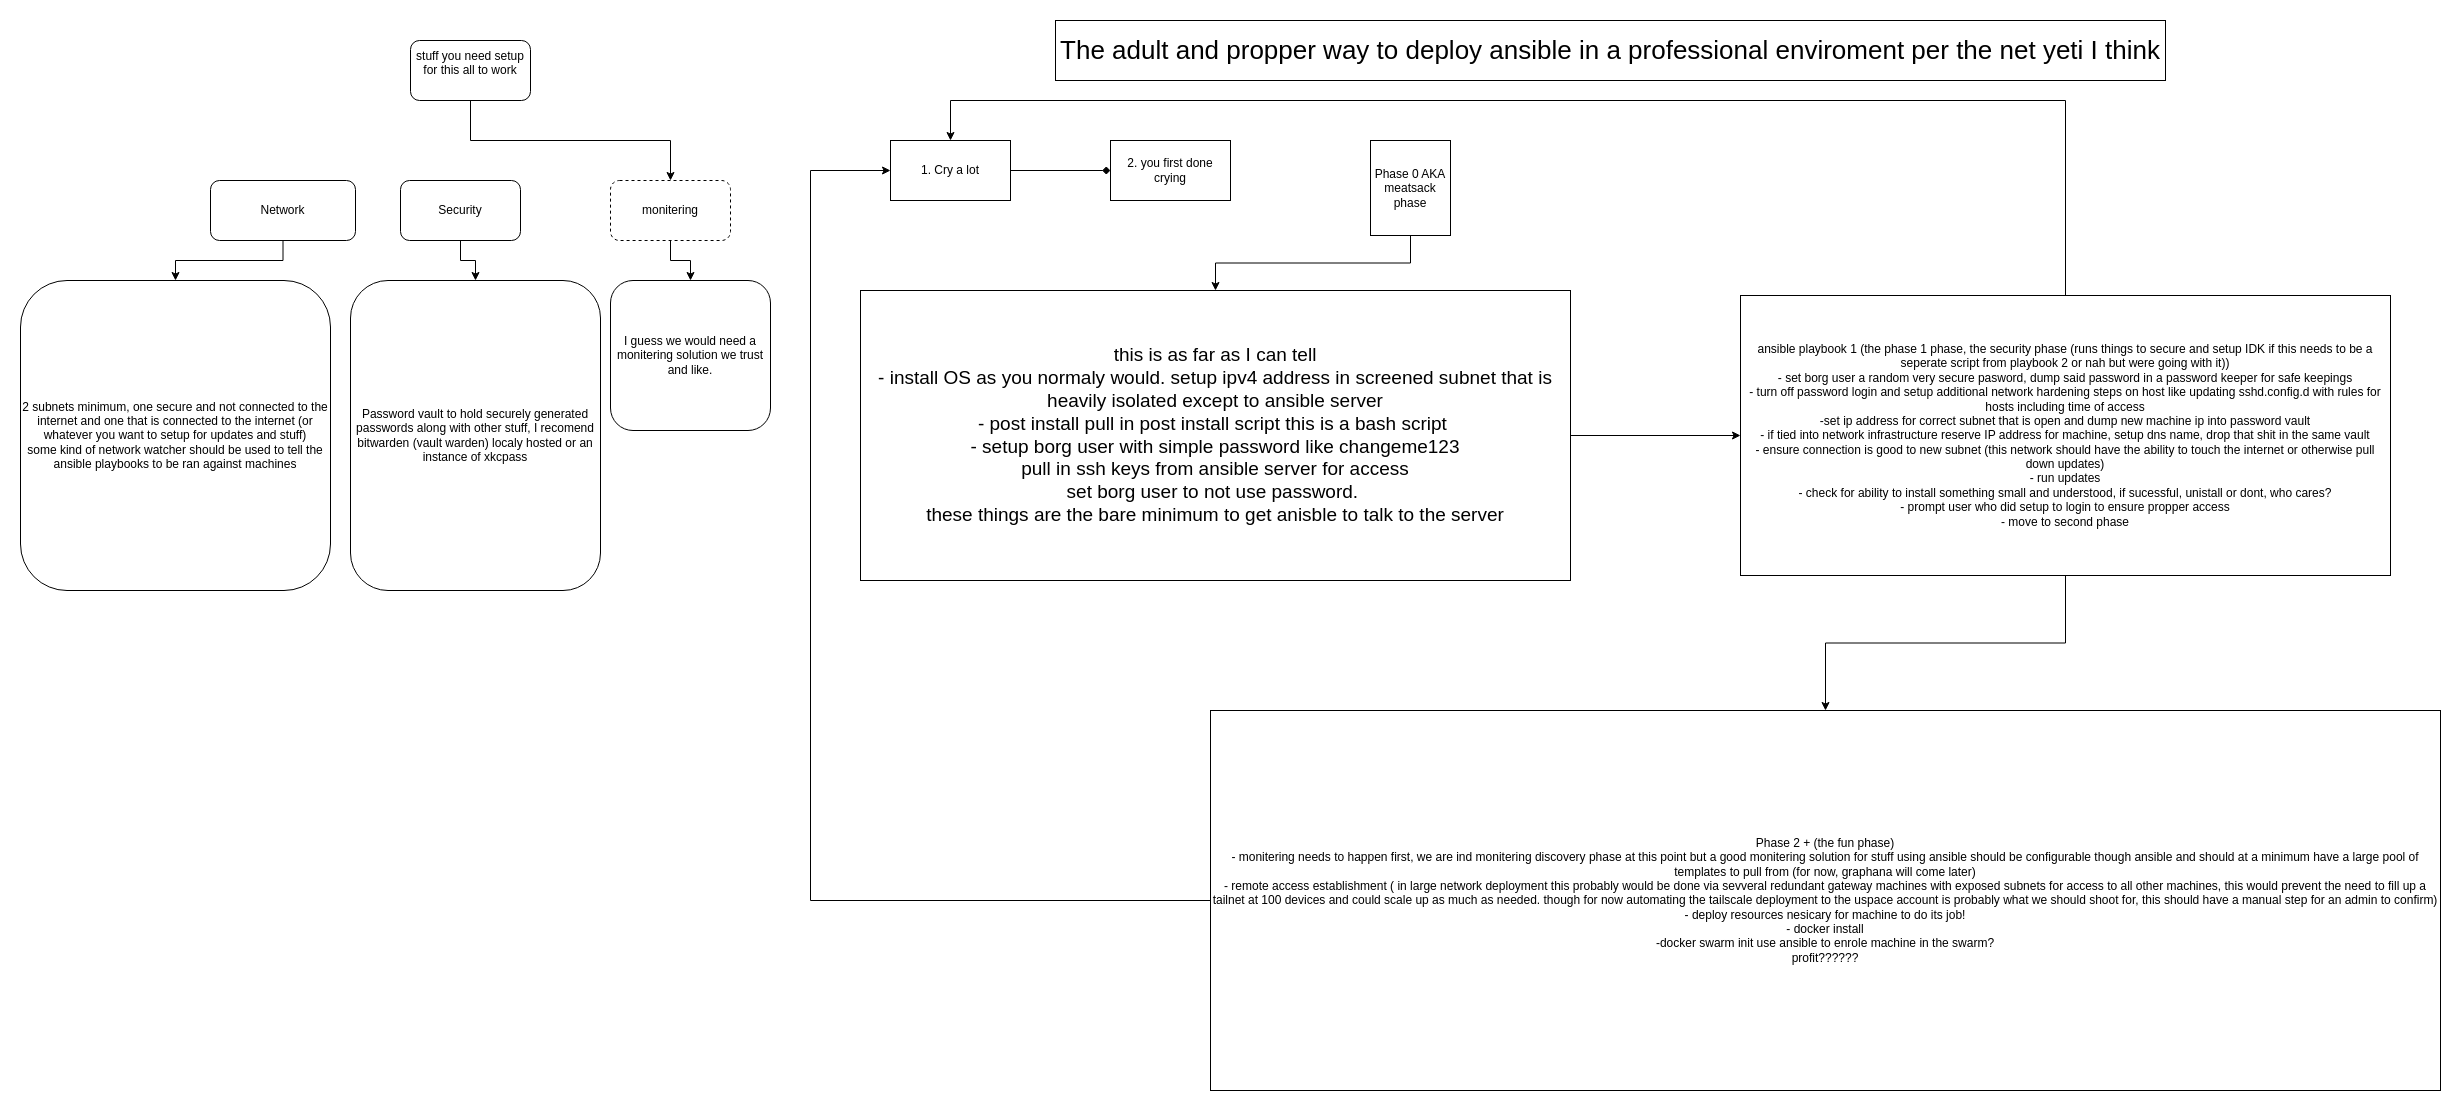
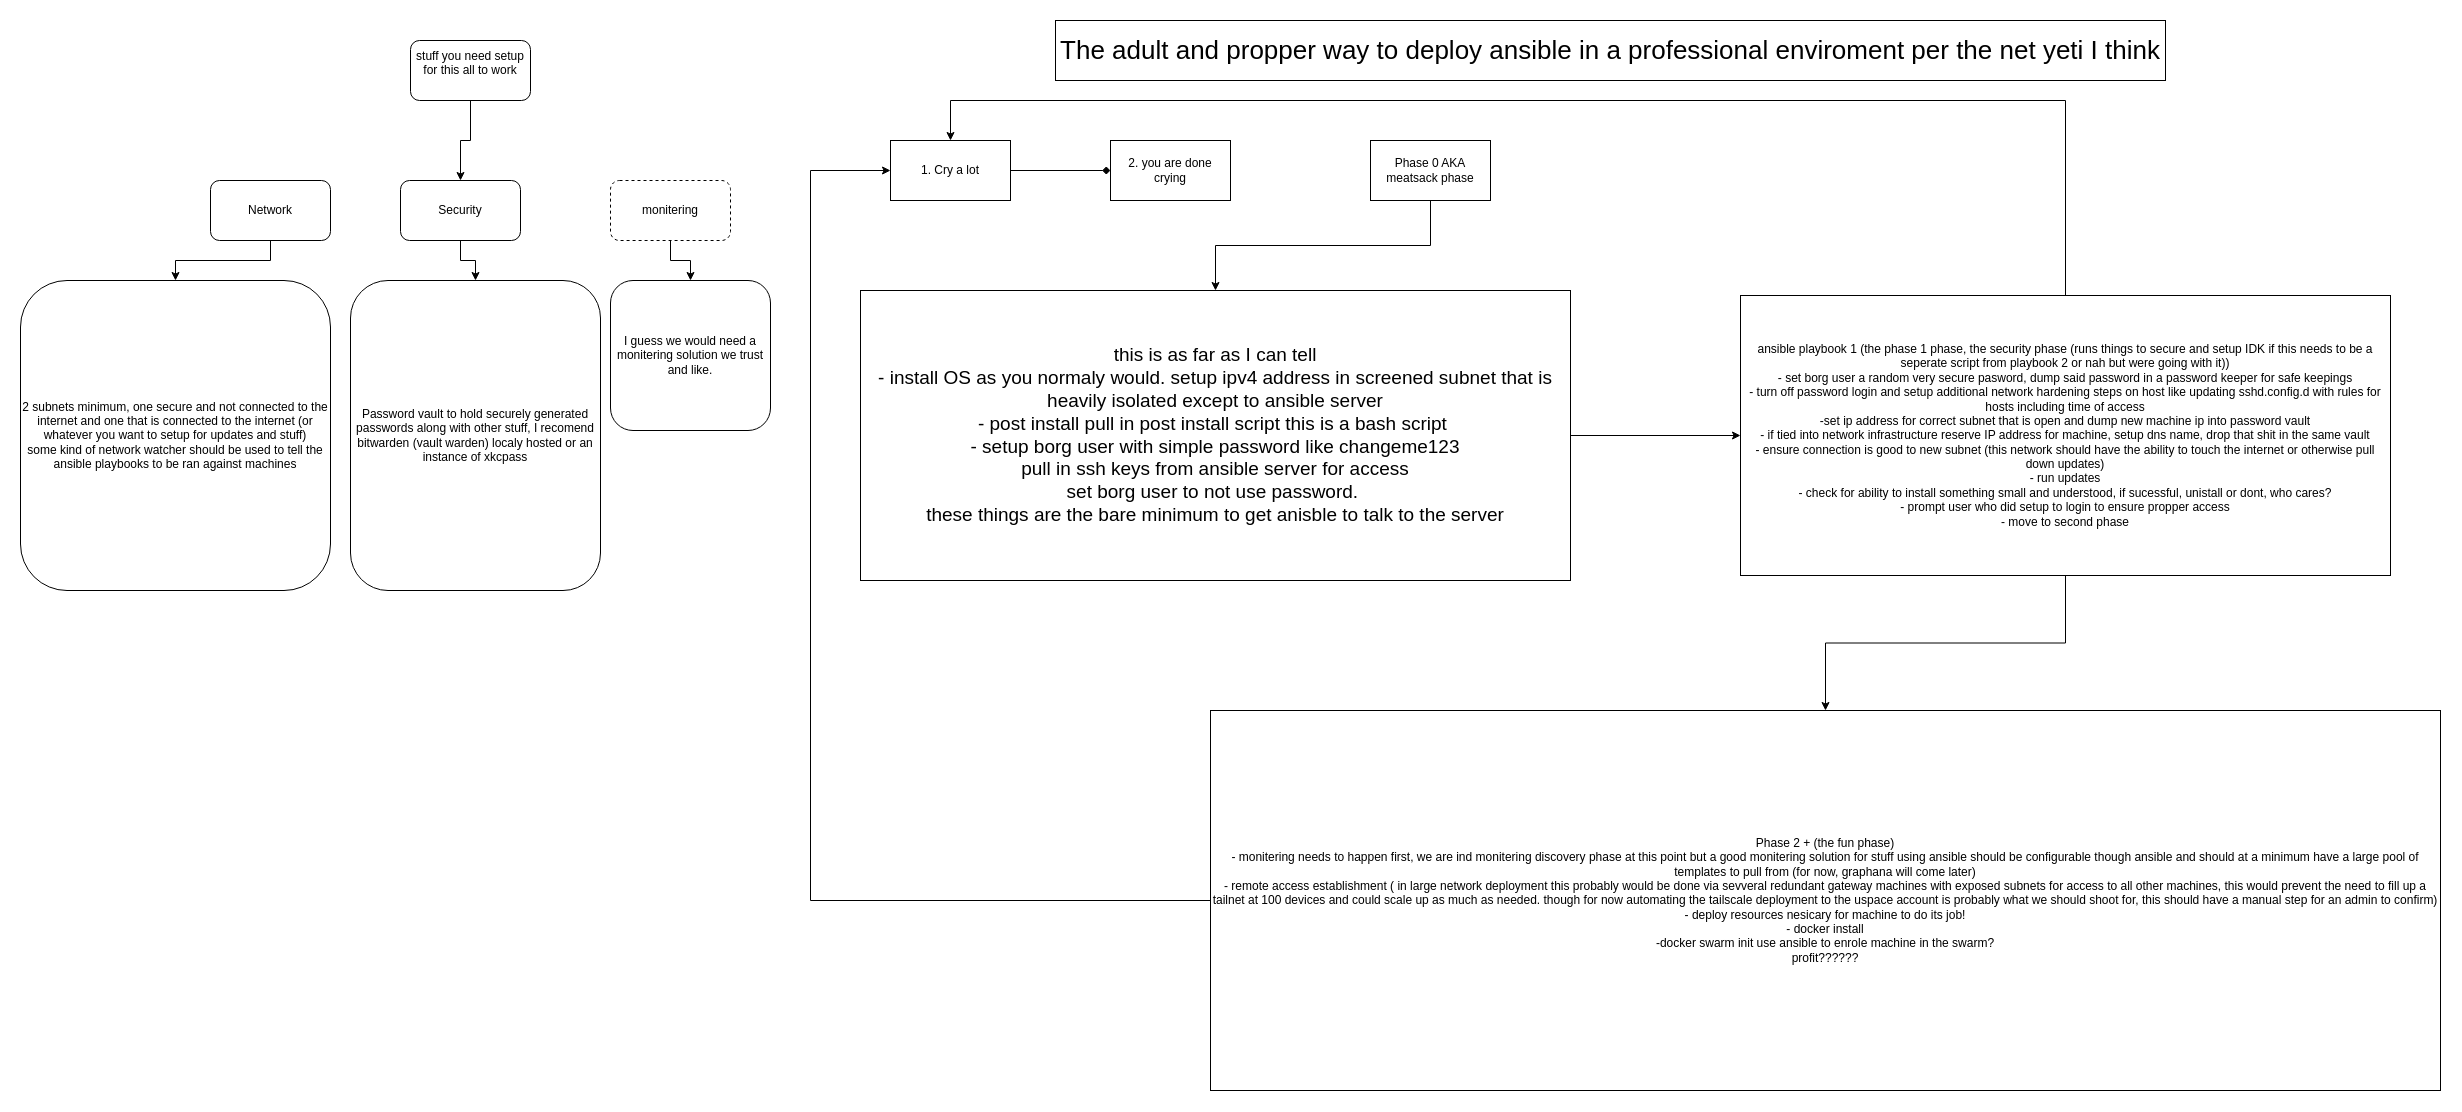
(586, 141) -> (461, 151)
(1171, 171) -> (1171, 171)
(1411, 188) -> (1431, 171)
(283, 211) -> (271, 211)
